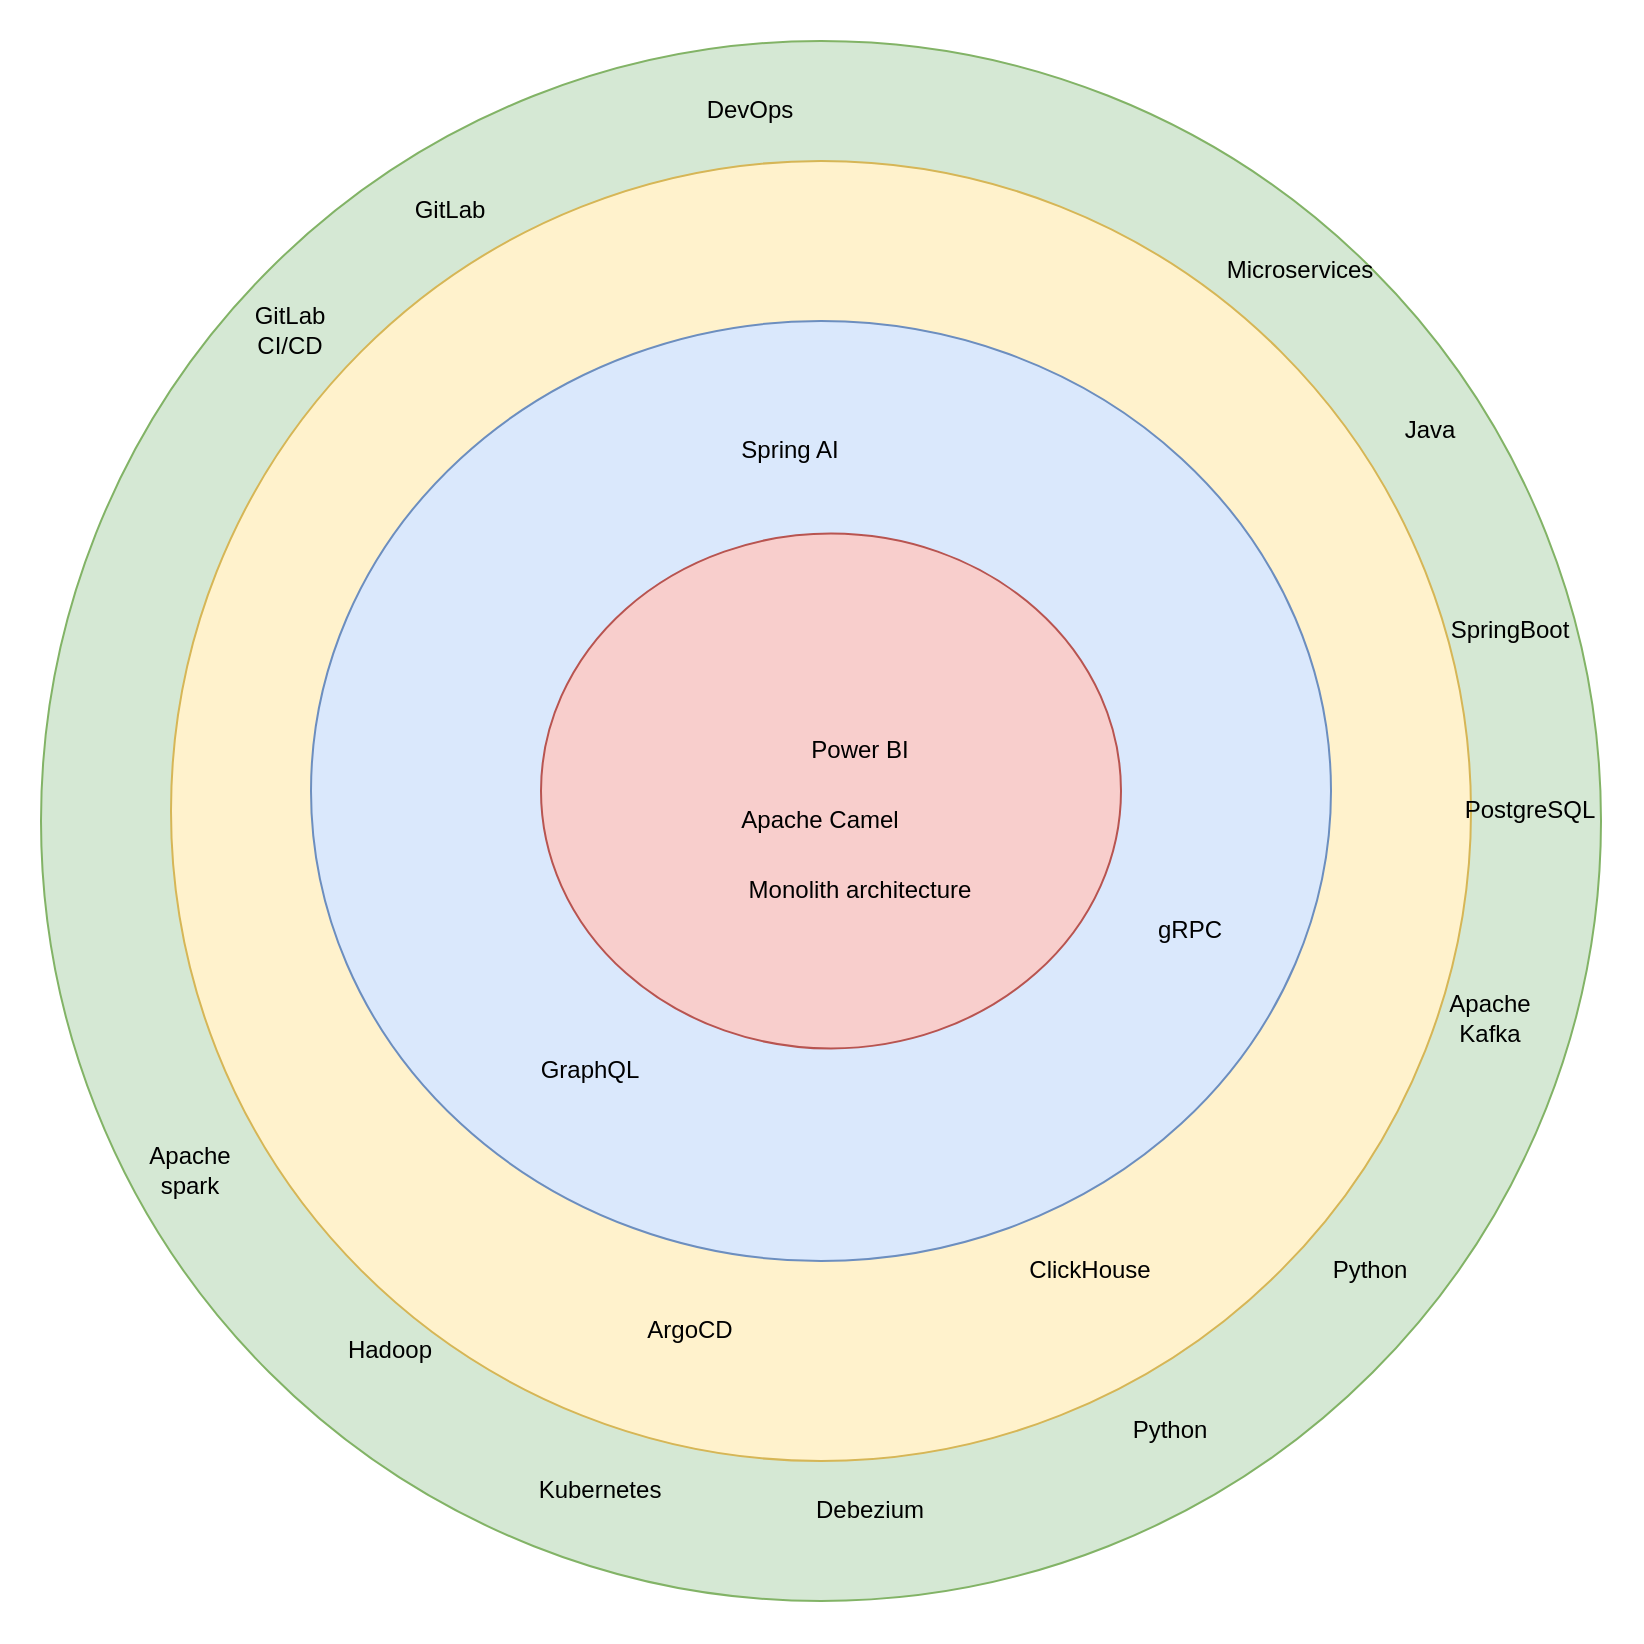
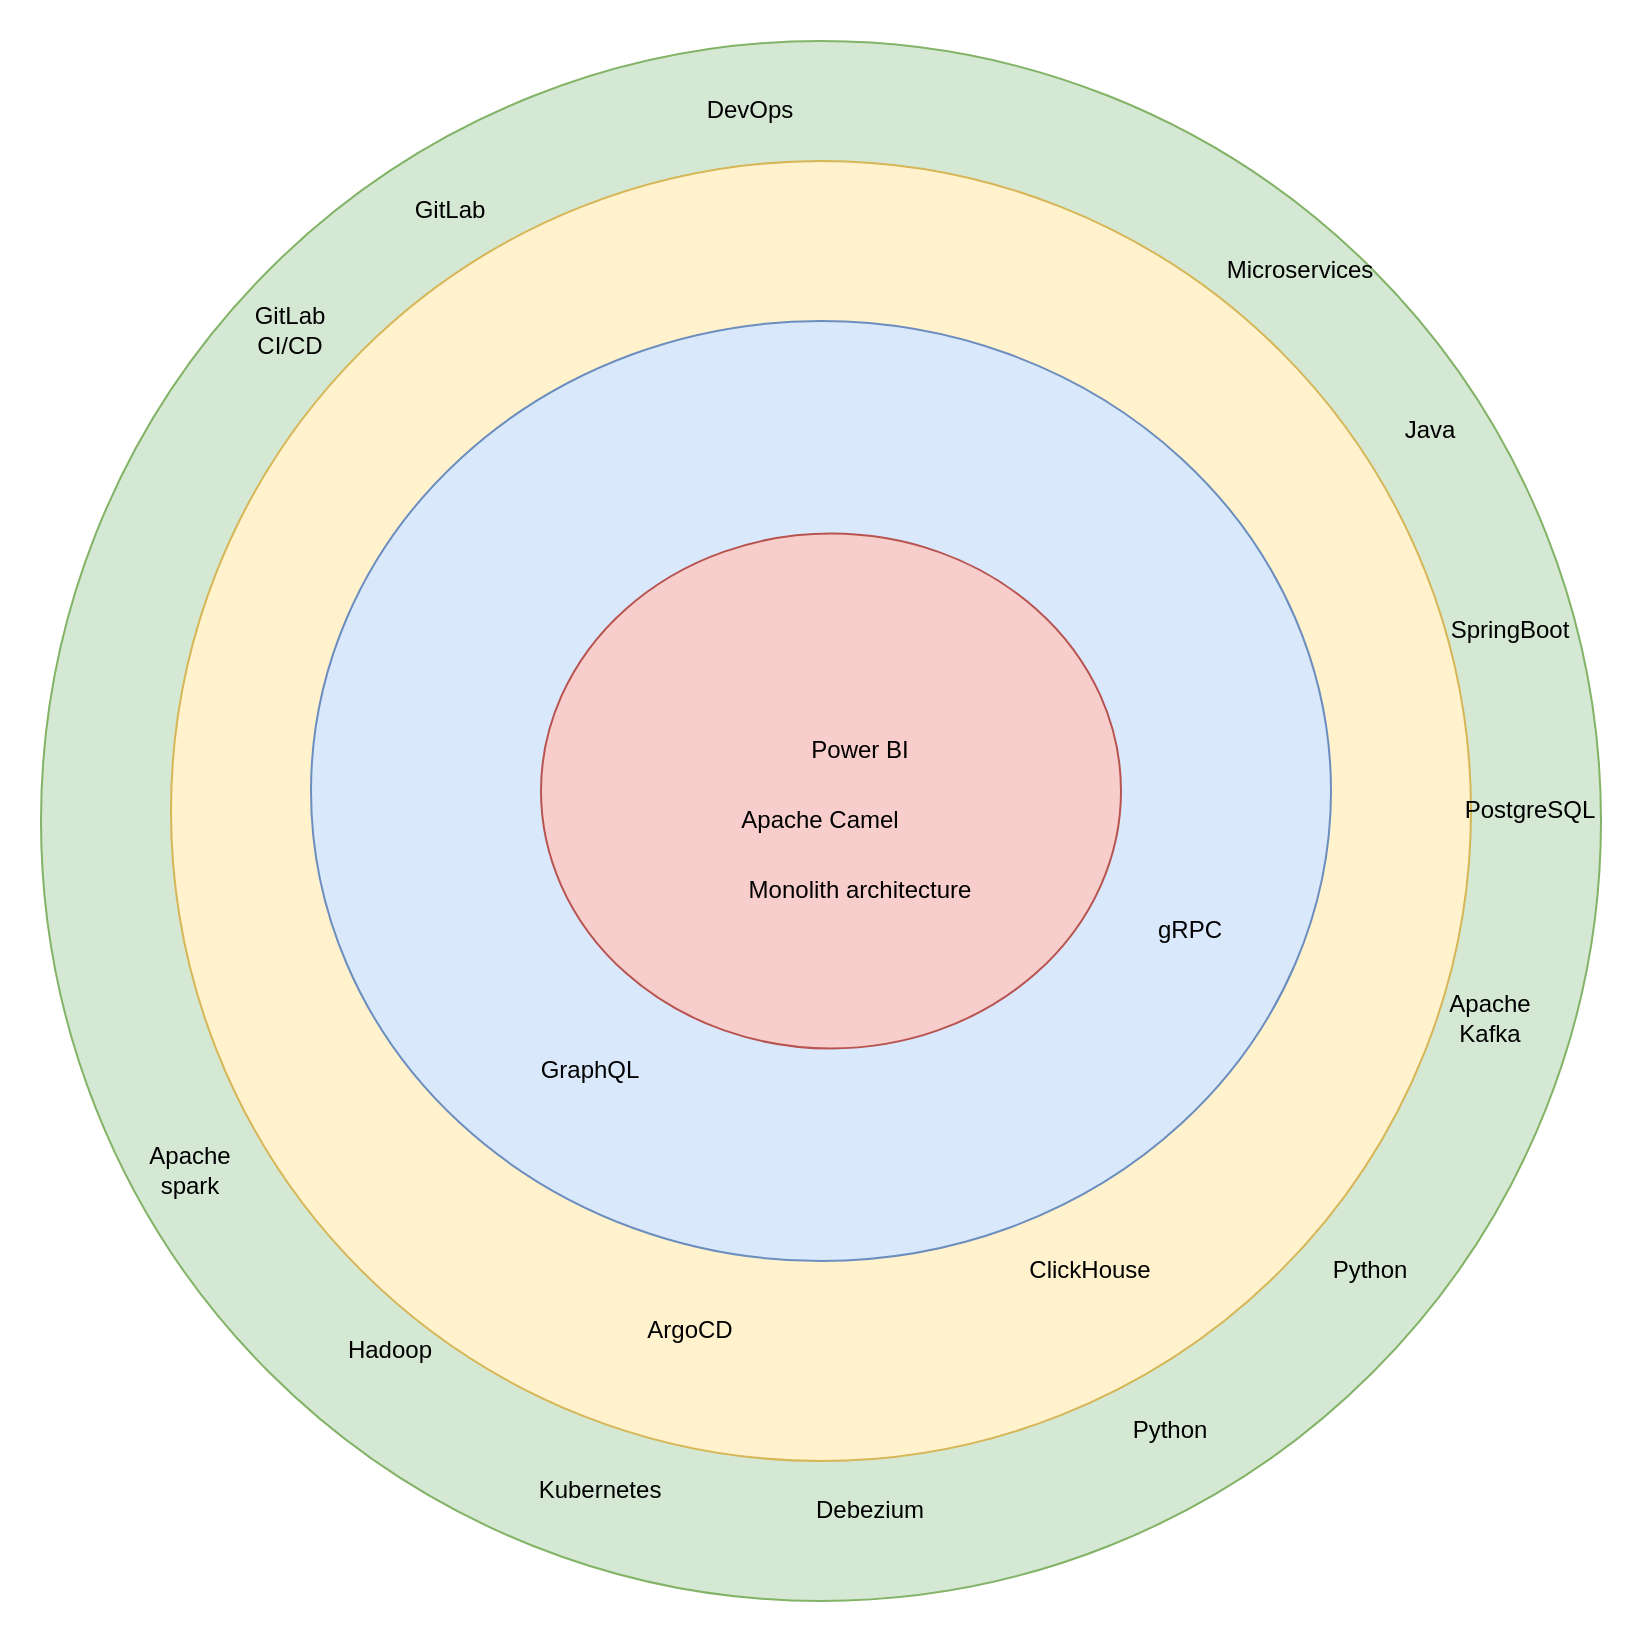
(791, 451) -> none
